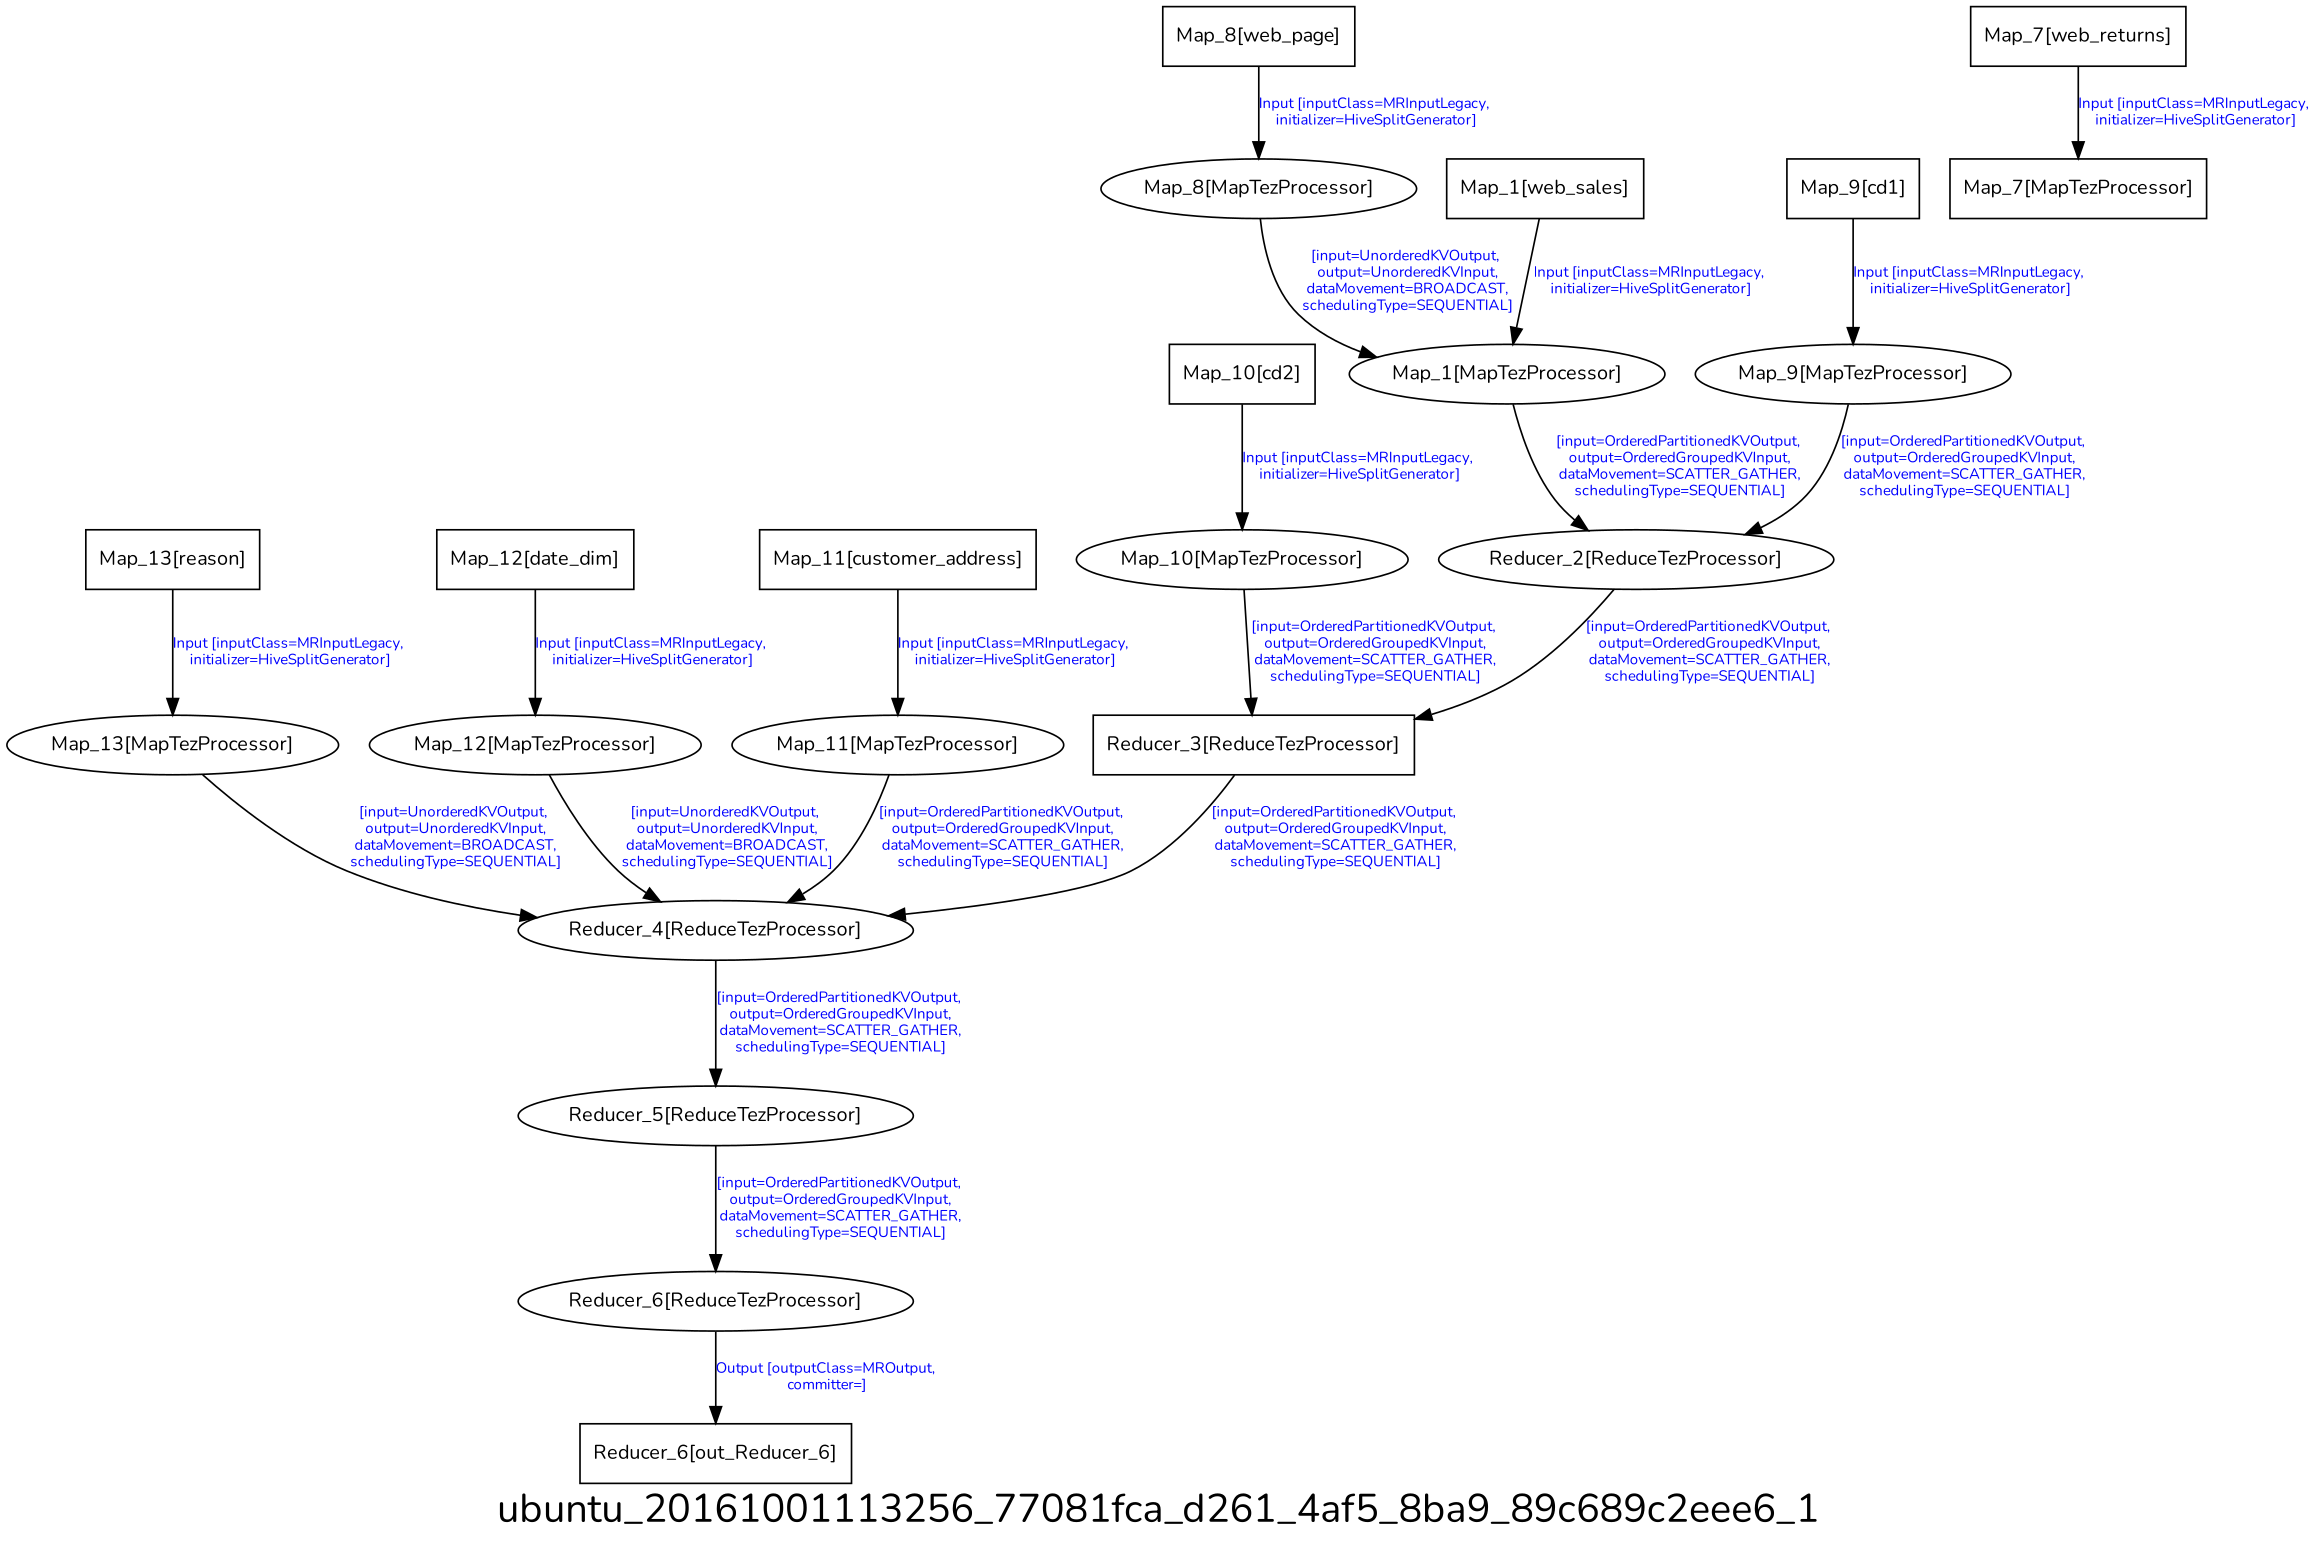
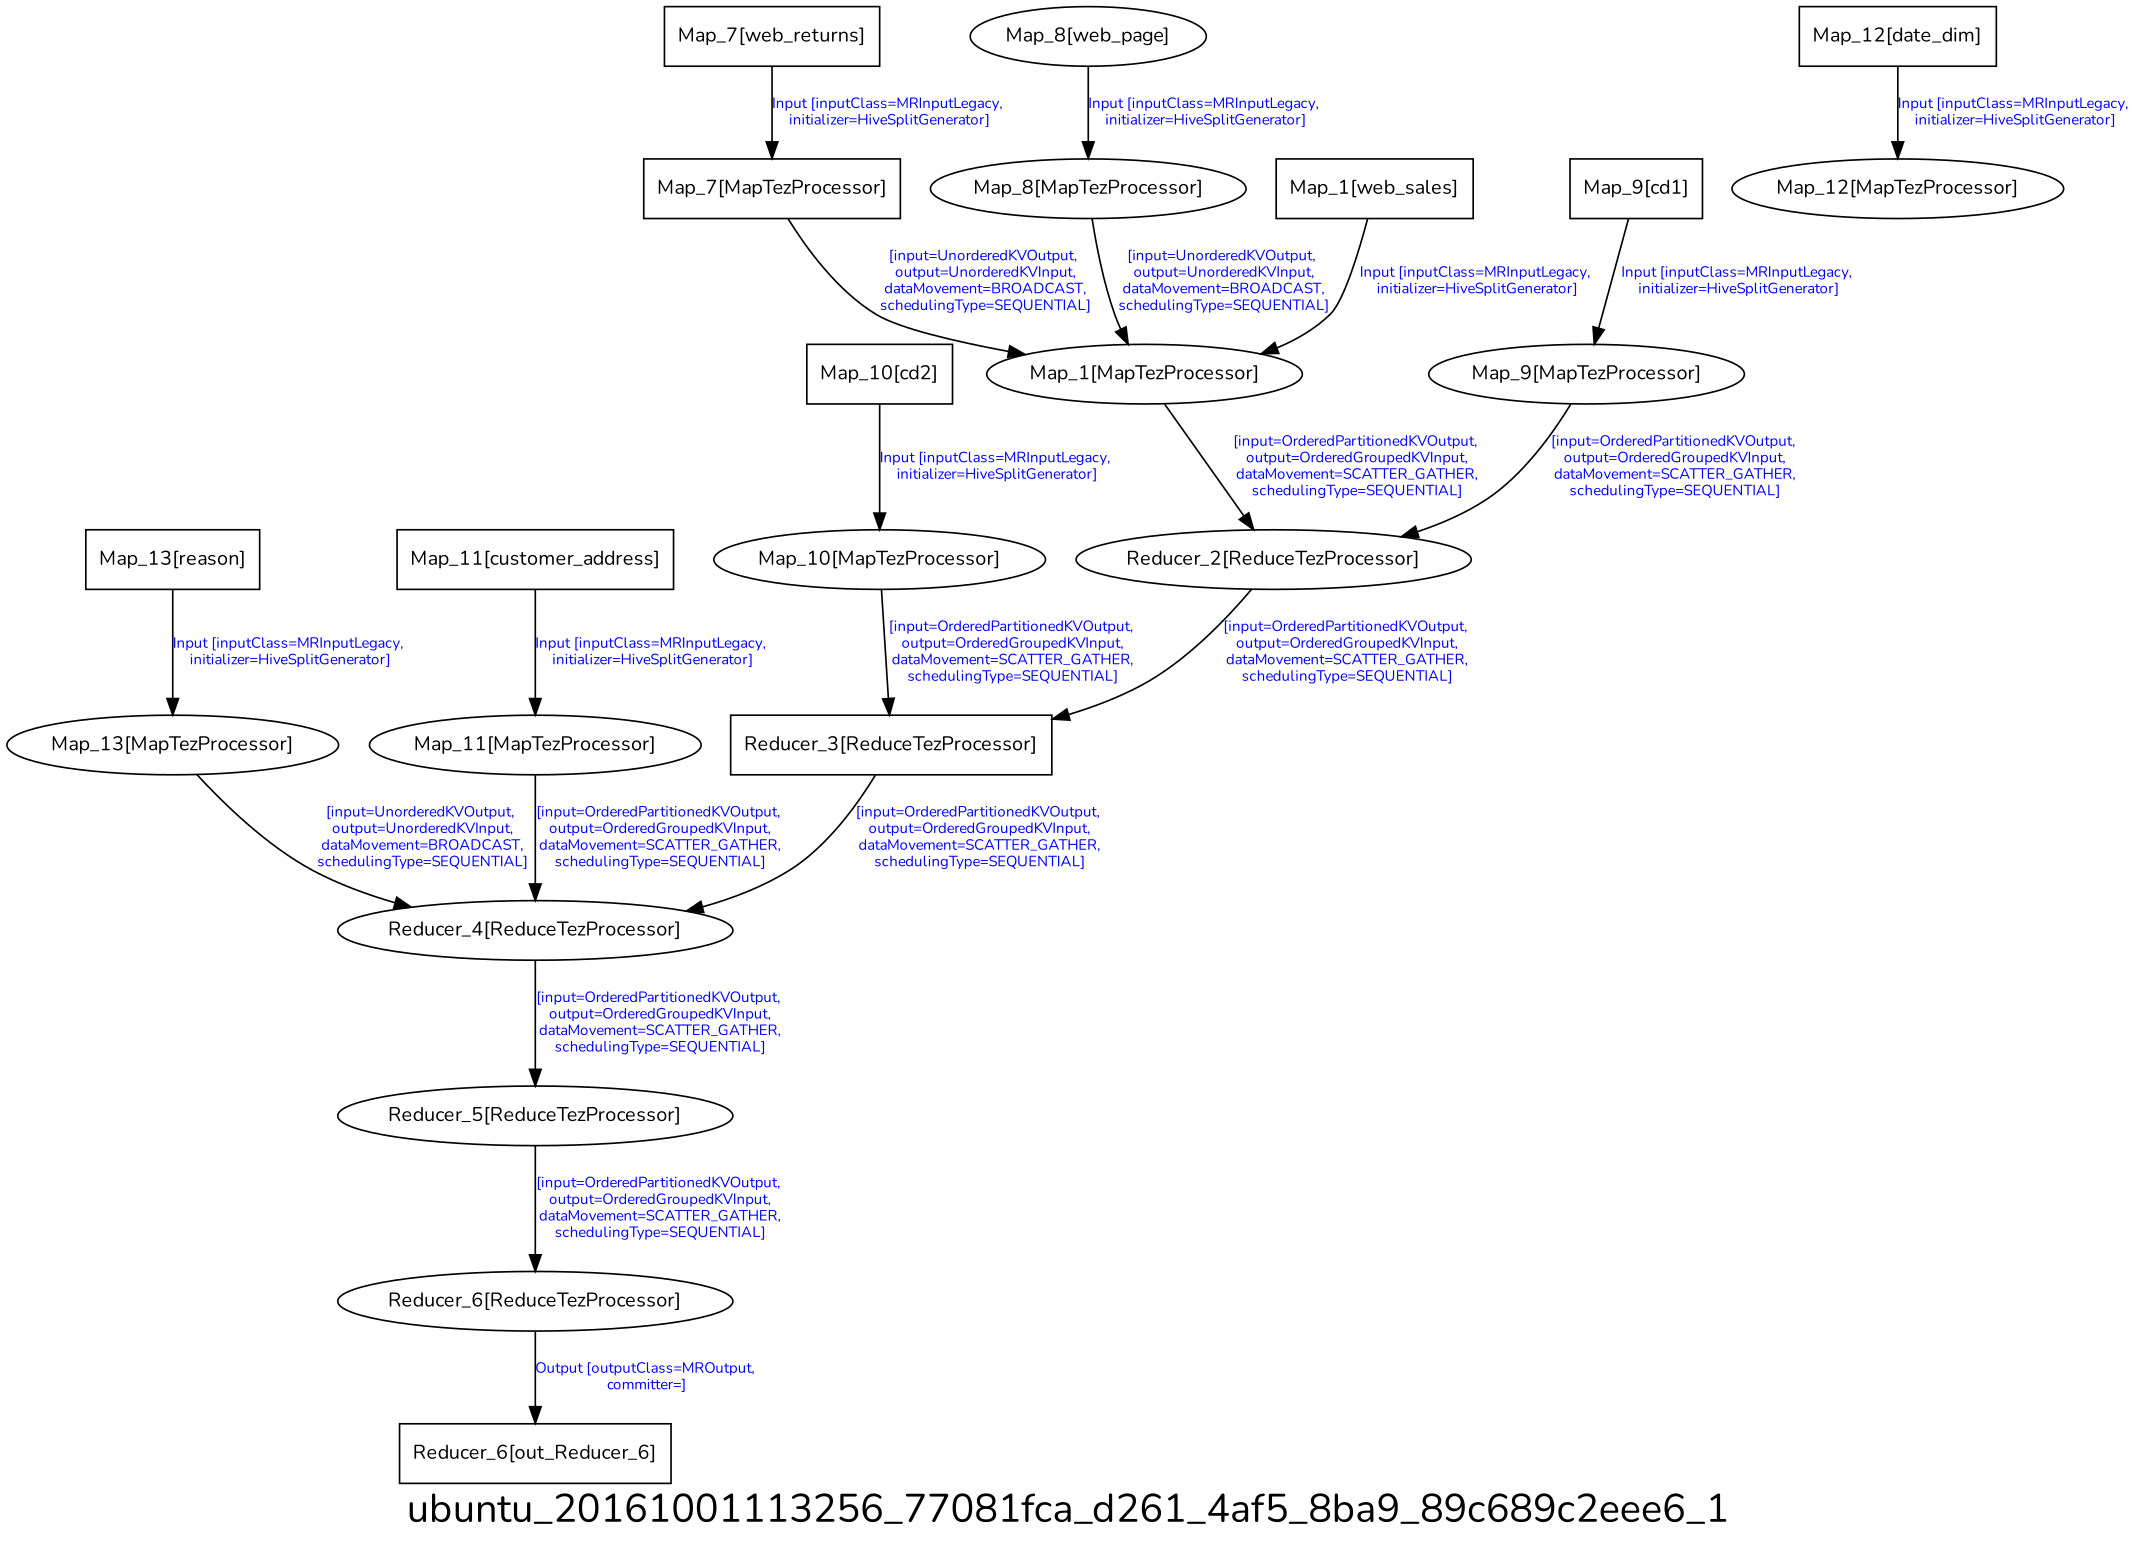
(1259, 36) -> (1088, 36)
none -> (879, 316)
(591, 840) -> none
